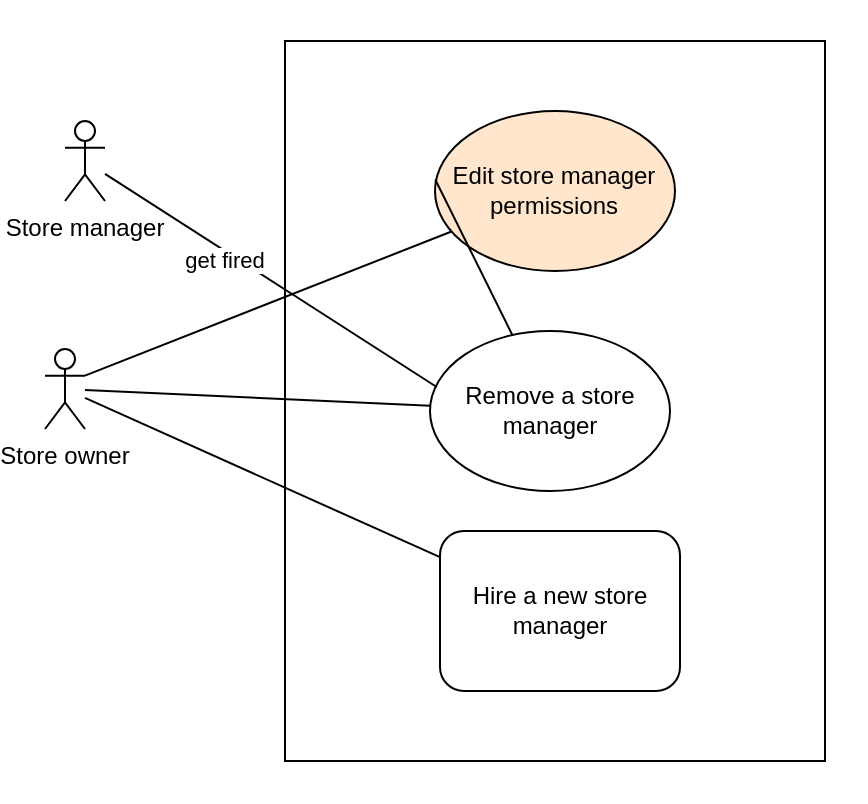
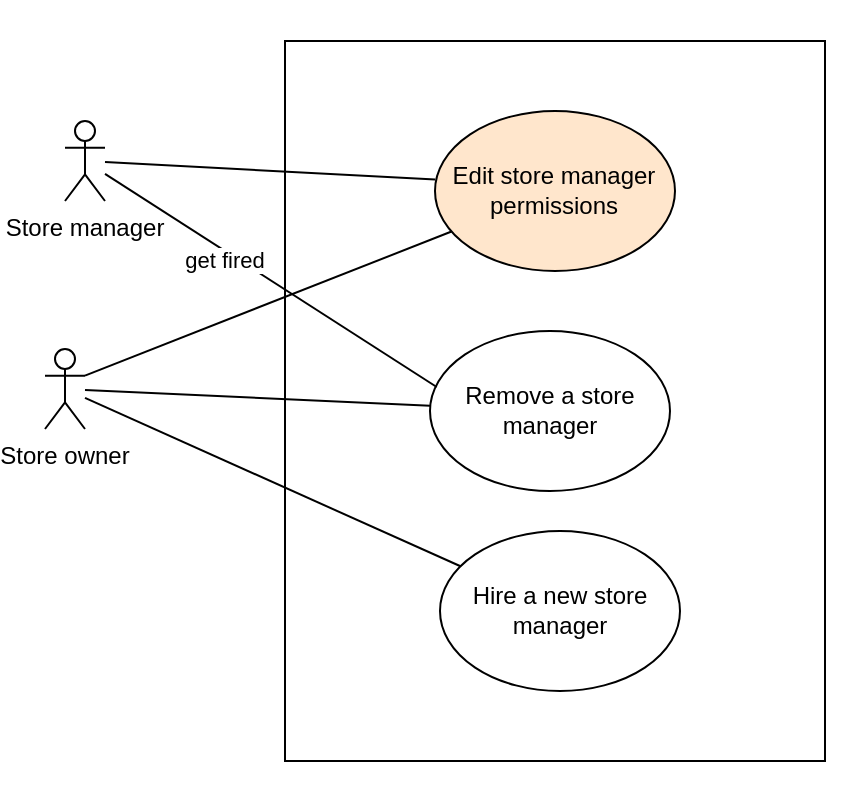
(474, 257) -> (270, 171)
(560, 611) -> (560, 611)
